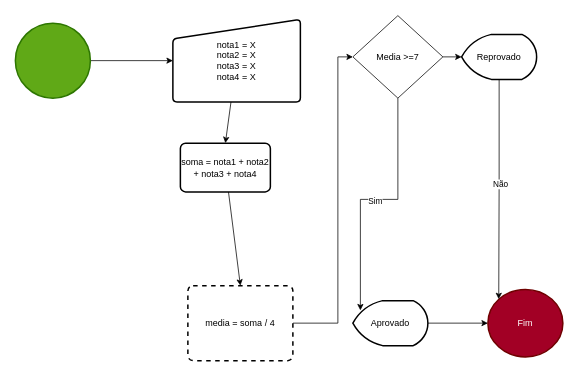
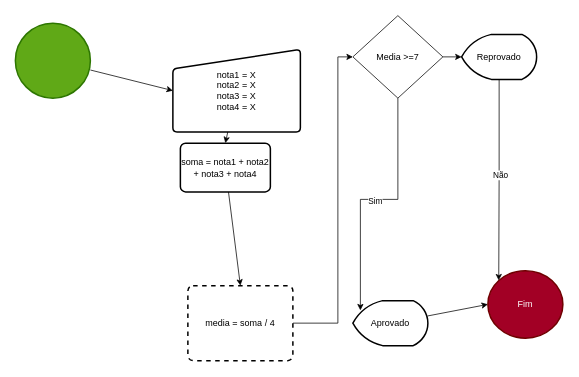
(237, 60) -> (237, 90)
(525, 323) -> (525, 304)
